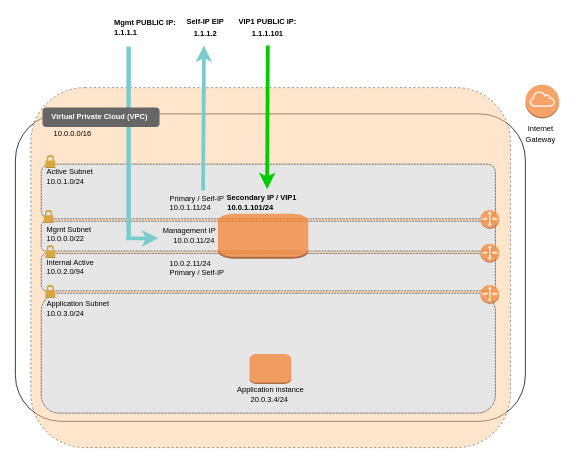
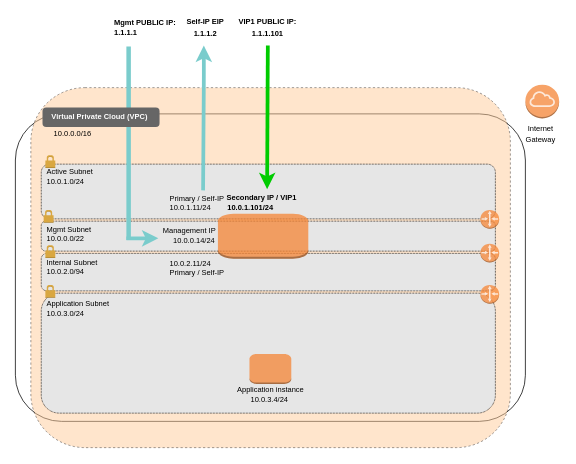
(194, 240) -> (194, 240)
(81, 262) -> (82, 262)
(275, 399) -> (275, 399)
